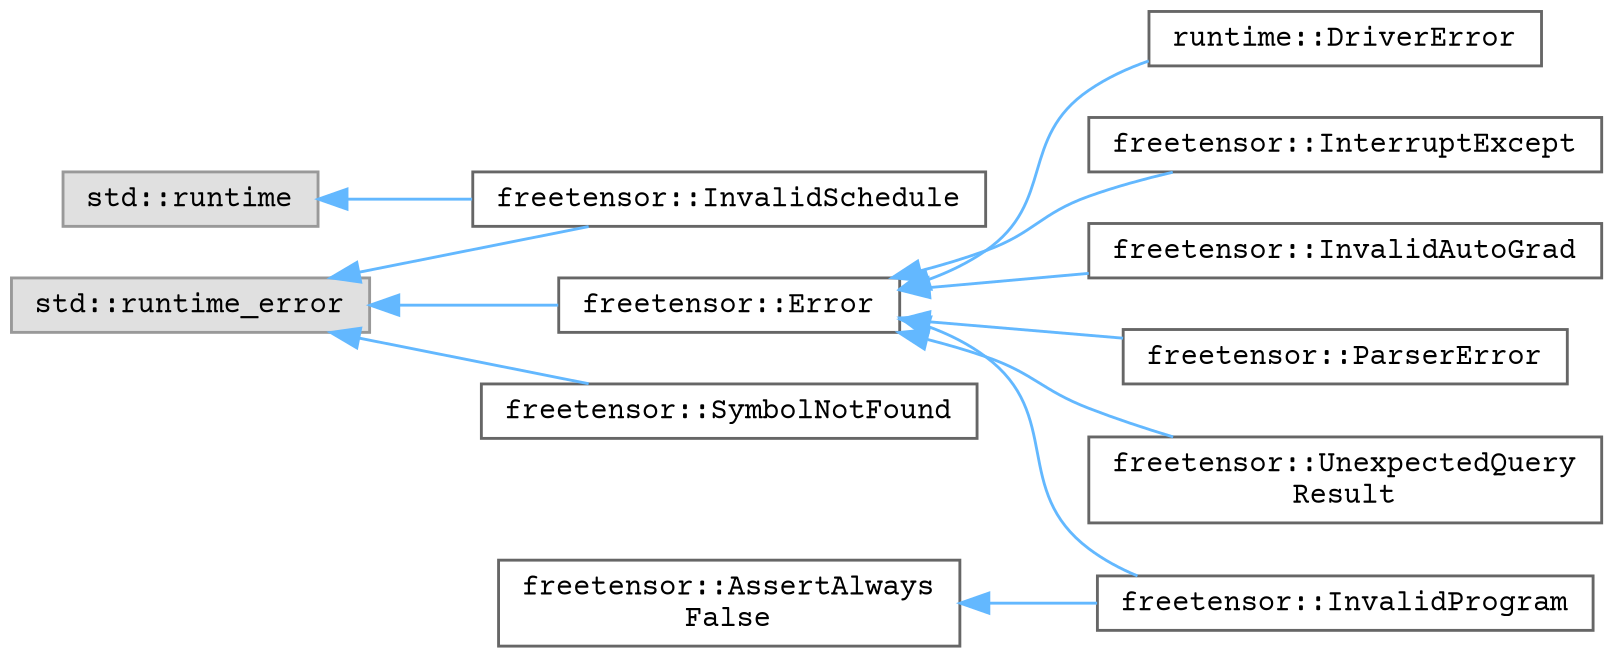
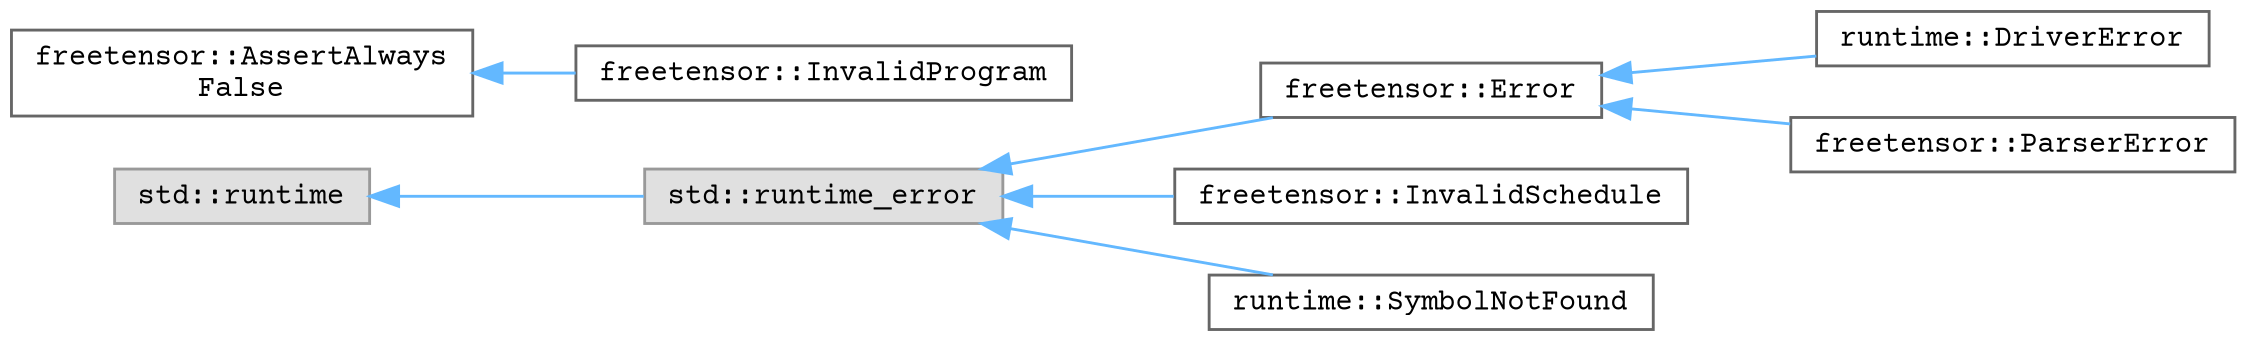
(1345, 145) -> none
(410, 199) -> (521, 196)
(1345, 251) -> none
(729, 411) -> (1431, 302)
(1036, 448) -> none
(1345, 480) -> none
